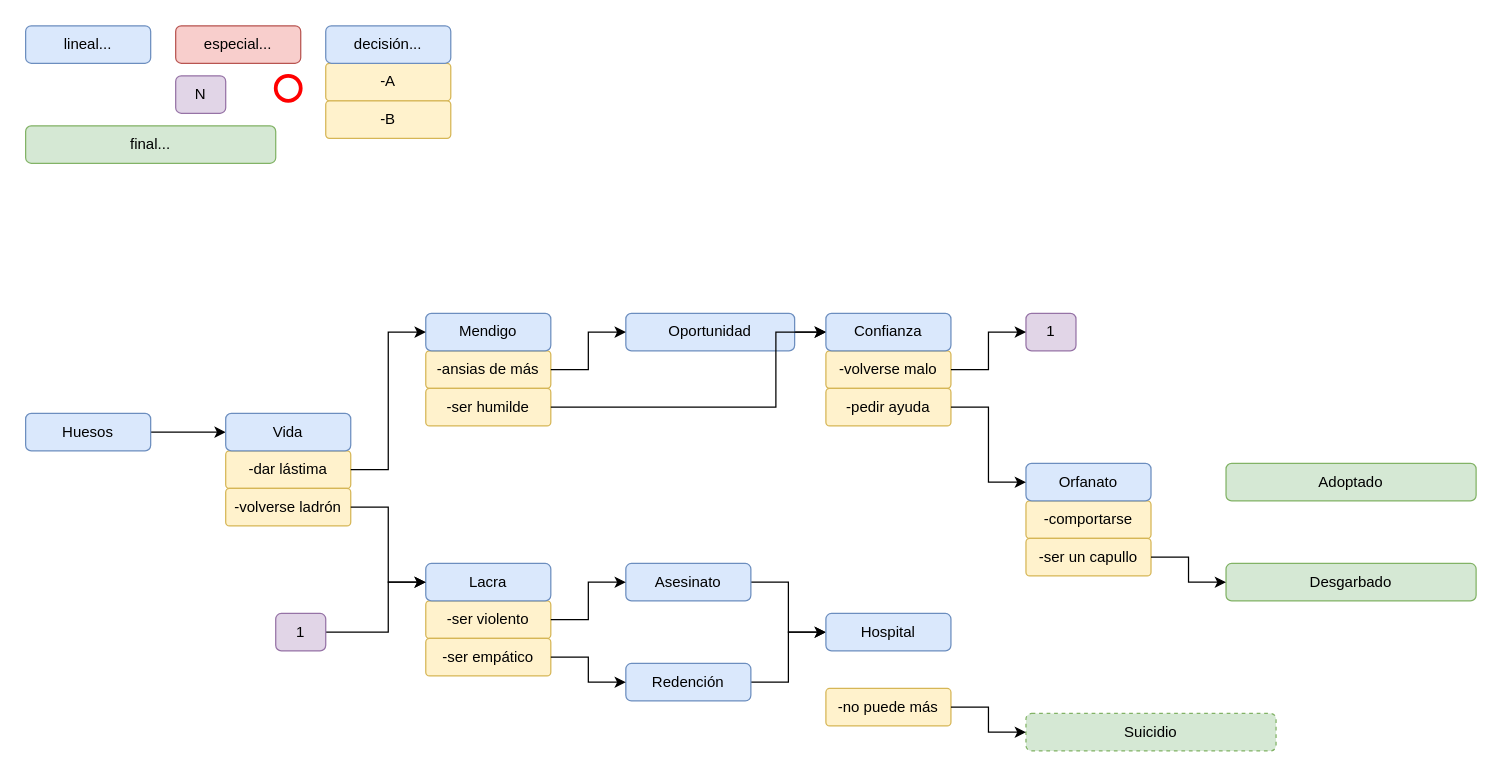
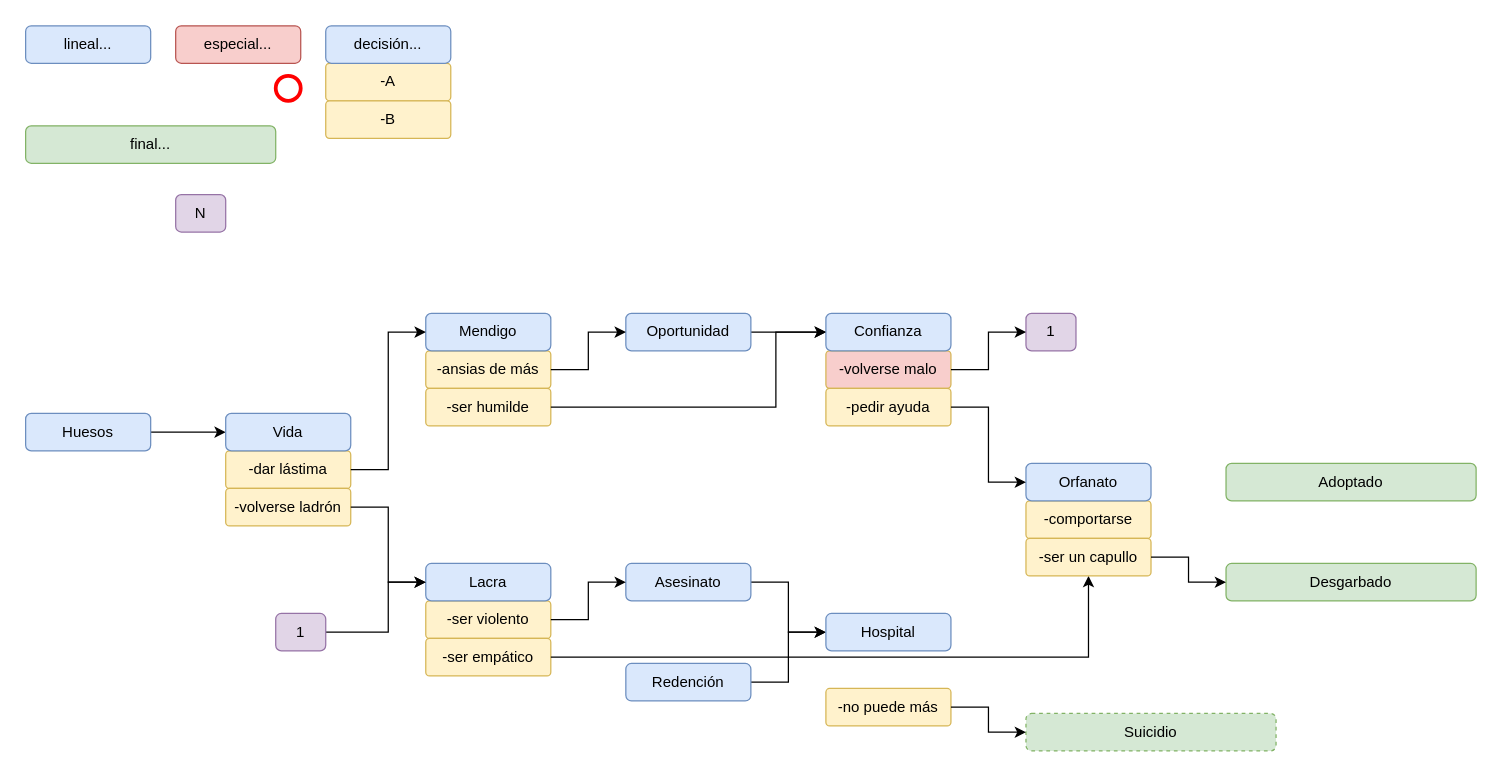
(201, 94) -> (201, 213)
(710, 332) -> (688, 332)
(888, 369) -> (888, 369)
(589, 682) -> (873, 657)
